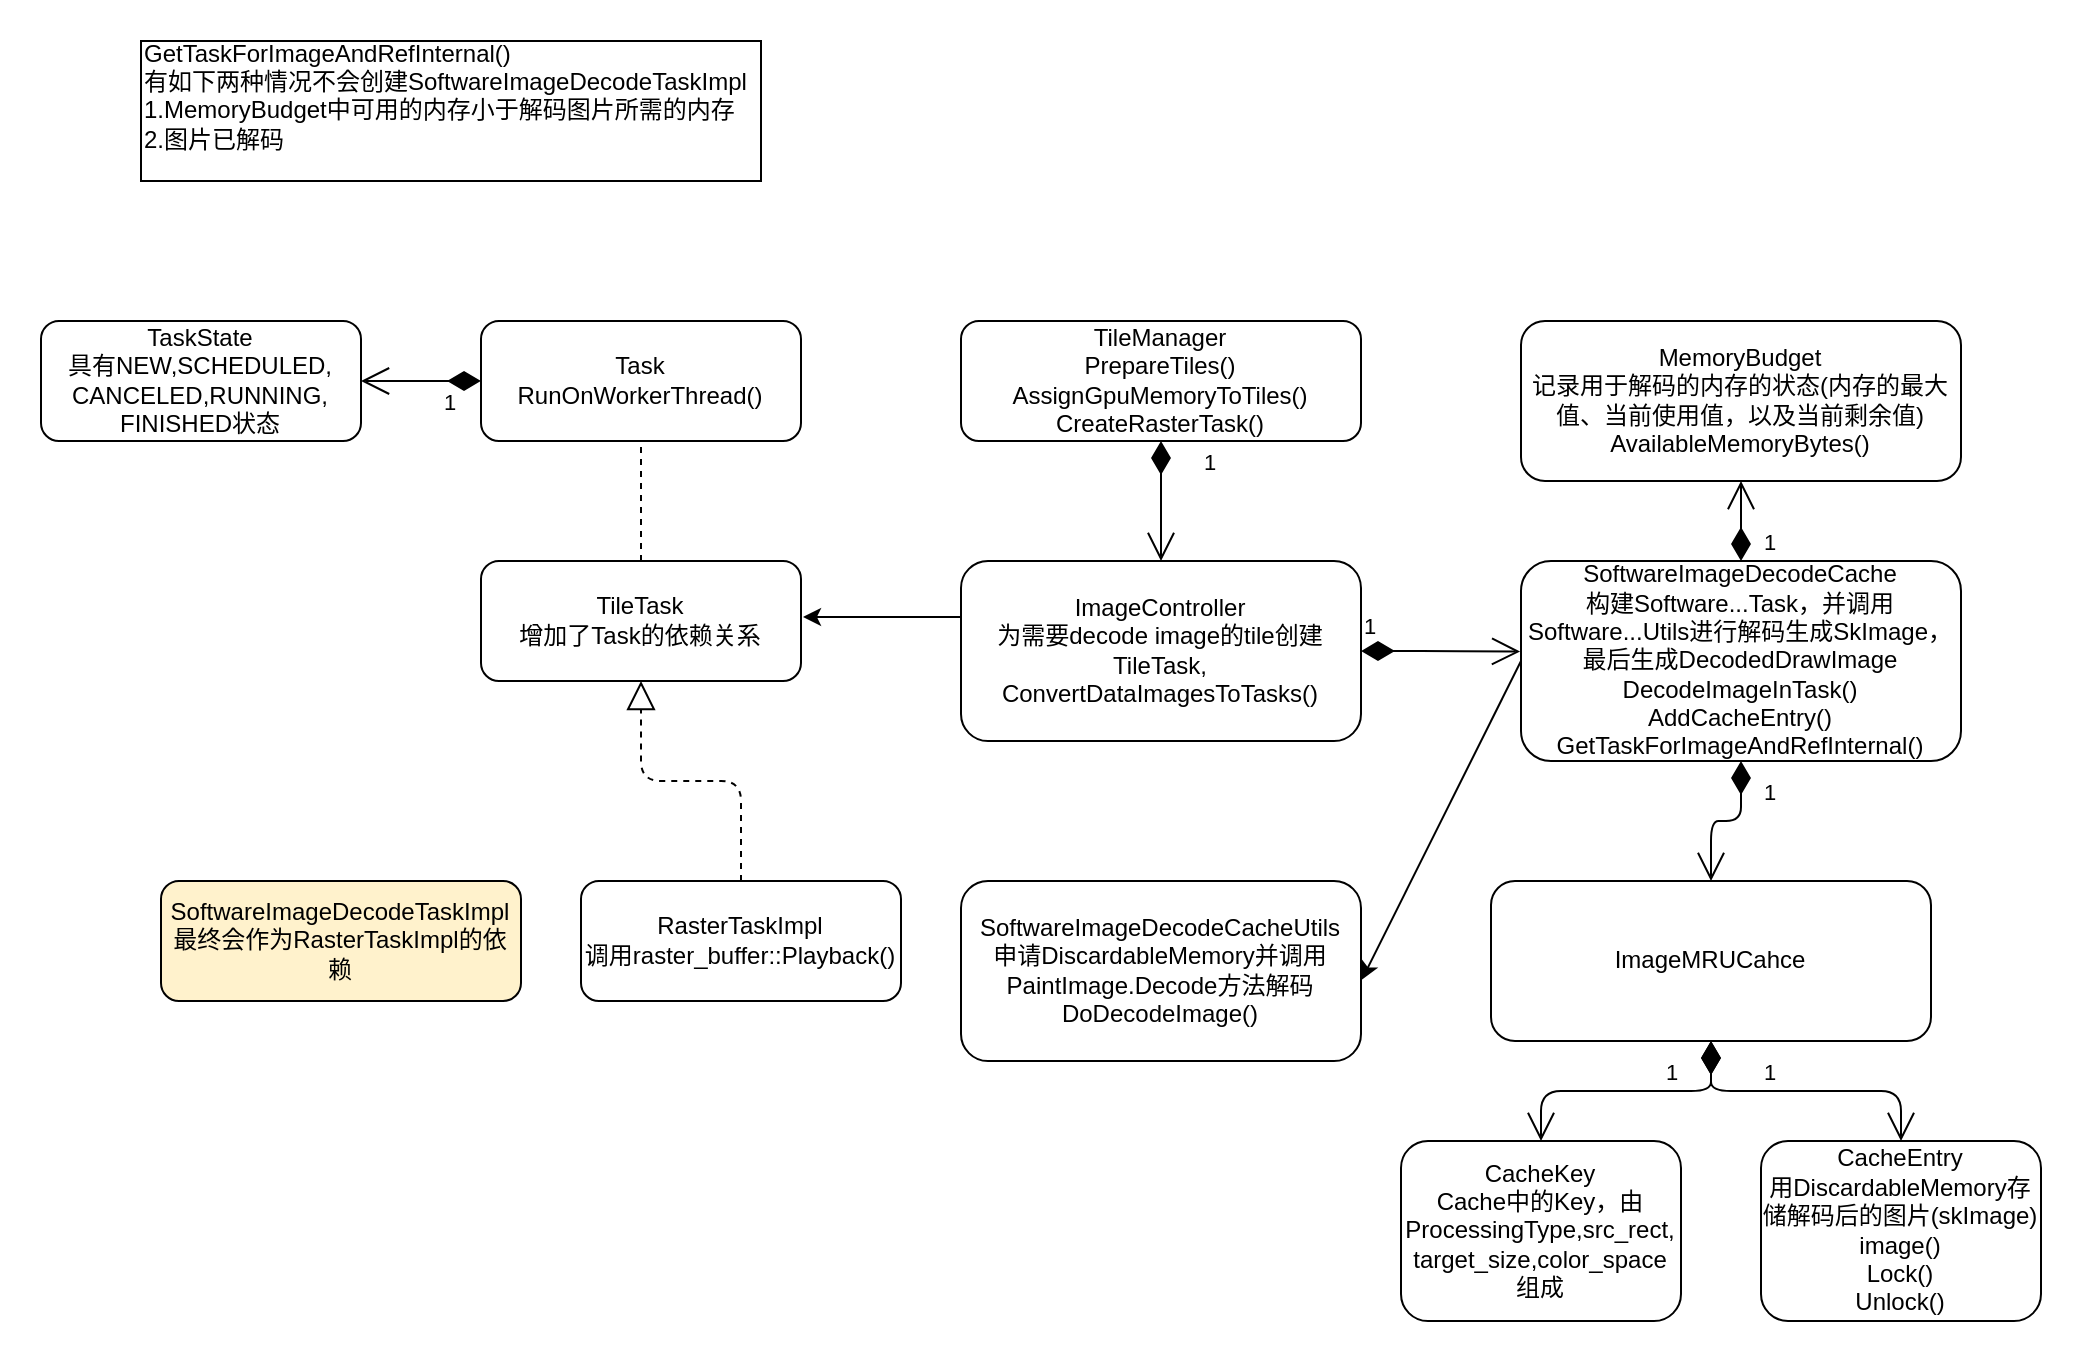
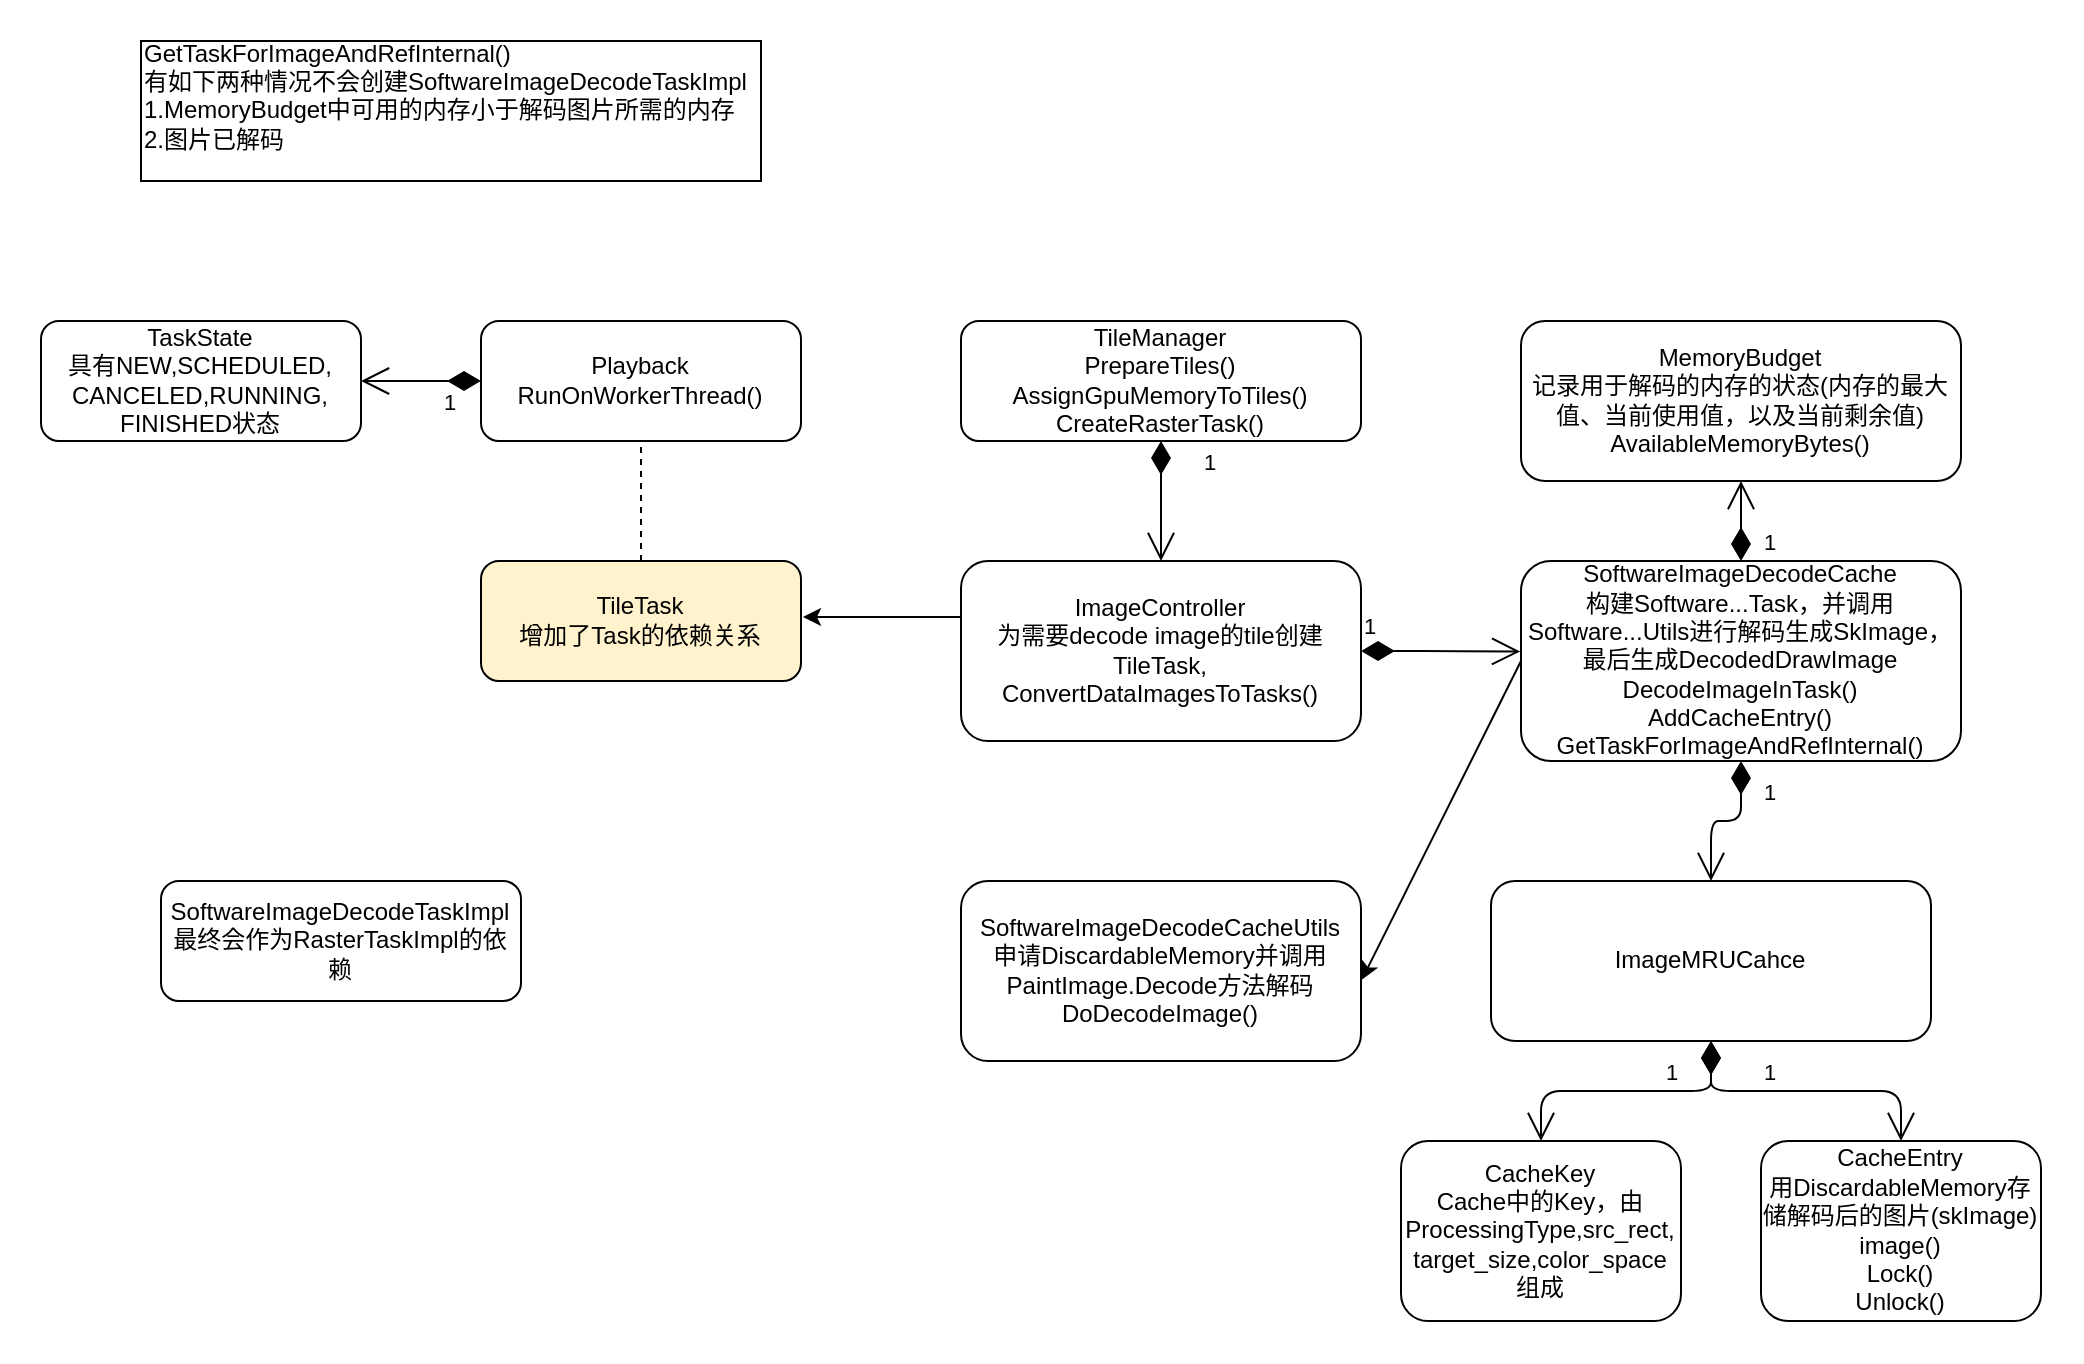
(641, 381) -> (641, 381)
(641, 621) -> (641, 621)
(706, 781) -> none
(341, 941) -> (341, 941)
(741, 941) -> none
